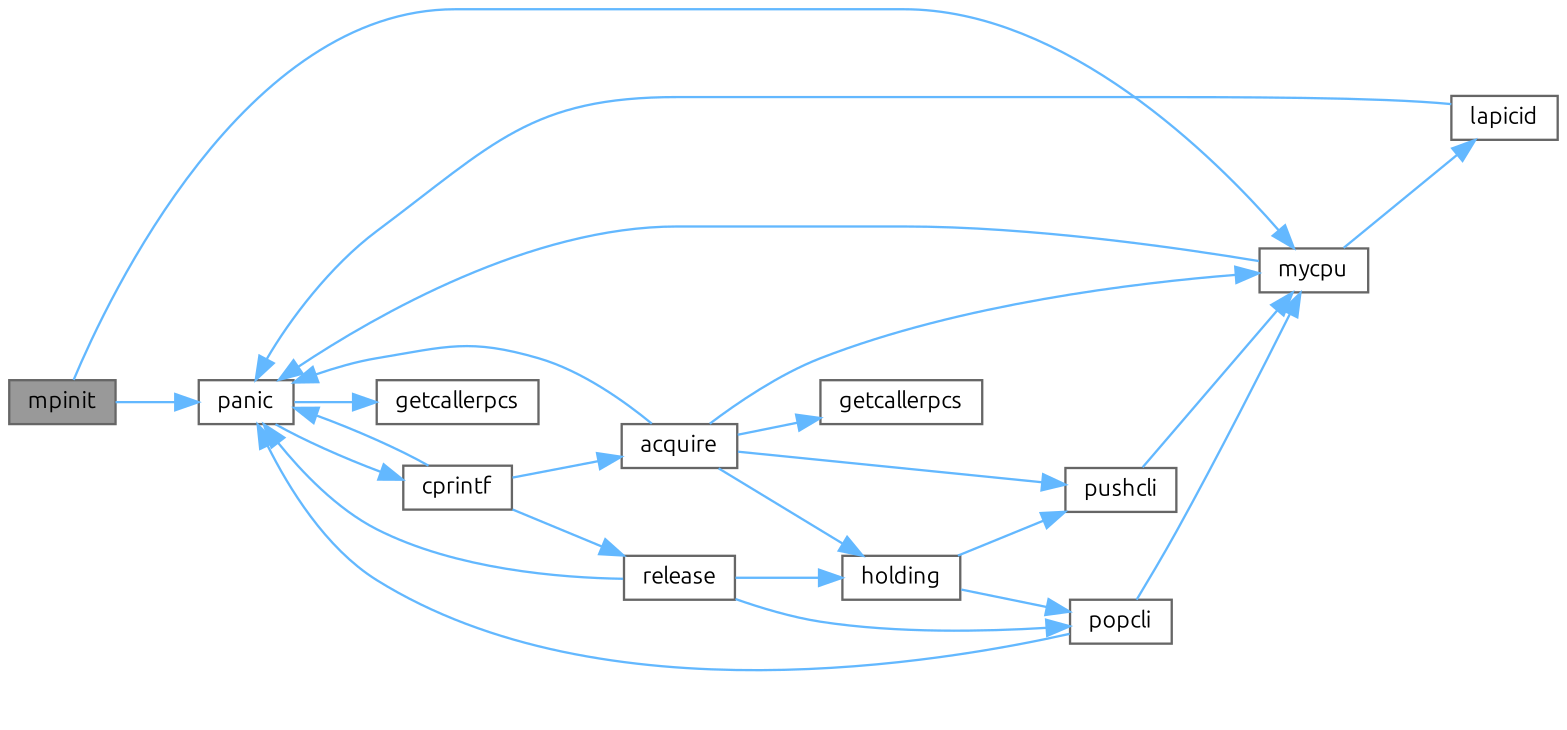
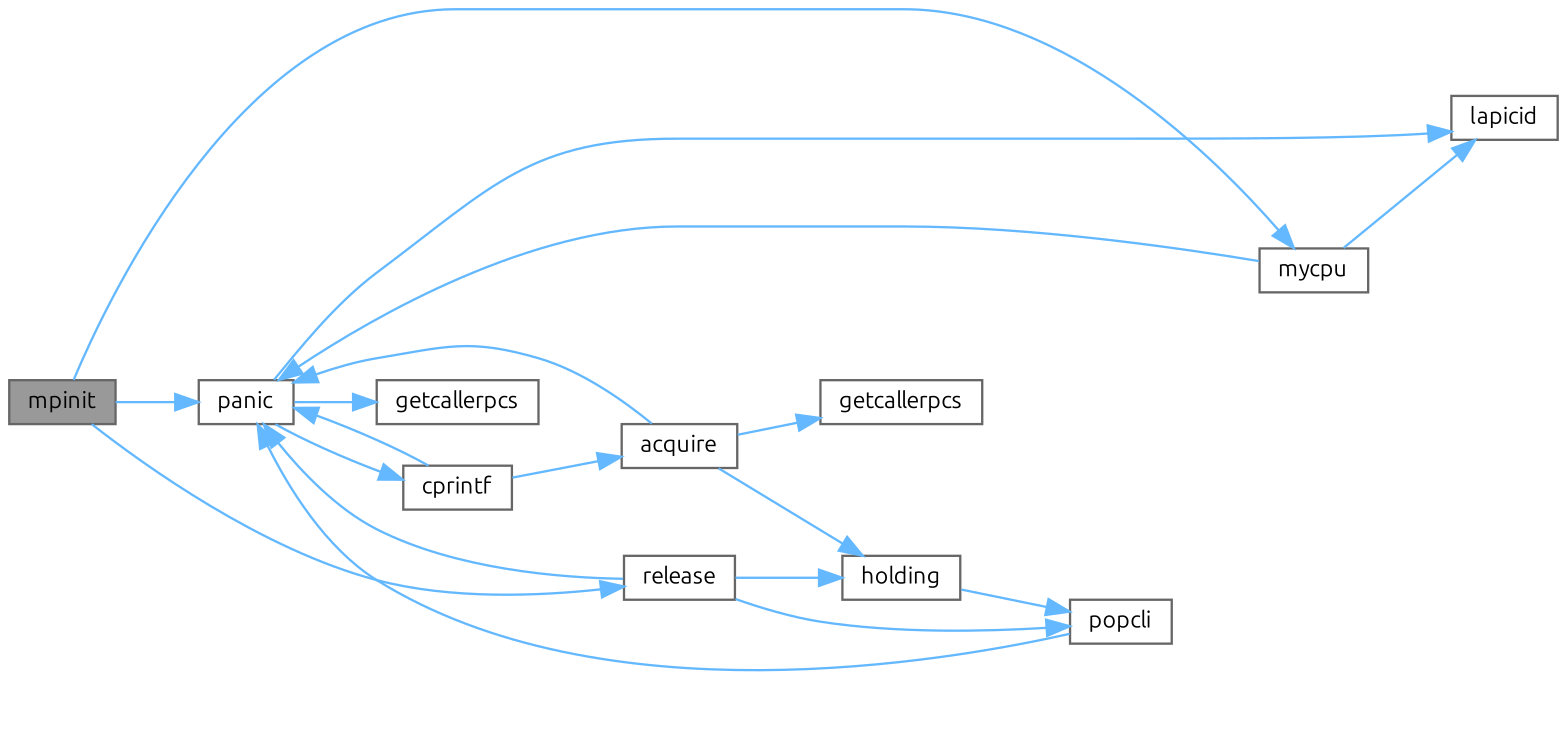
(811, 97) -> (809, 139)
(962, 316) -> none
(1216, 458) -> none
(1121, 490) -> none
(557, 528) -> (329, 564)
